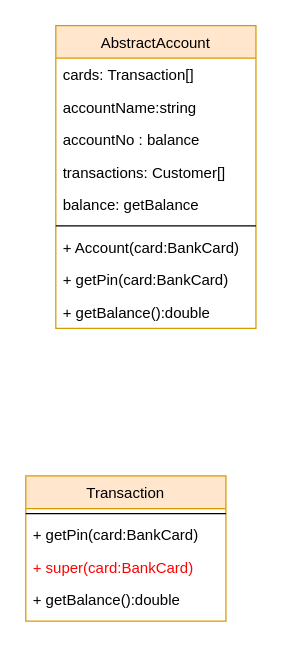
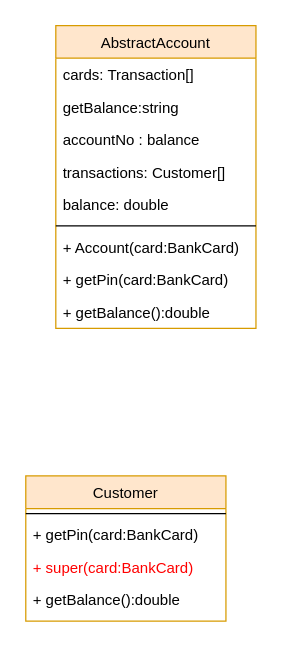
(134, 108) -> (128, 108)
(135, 205) -> (118, 205)
(125, 493) -> (125, 493)
